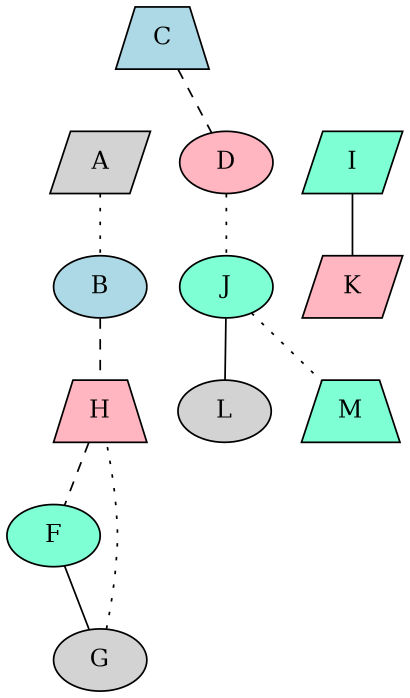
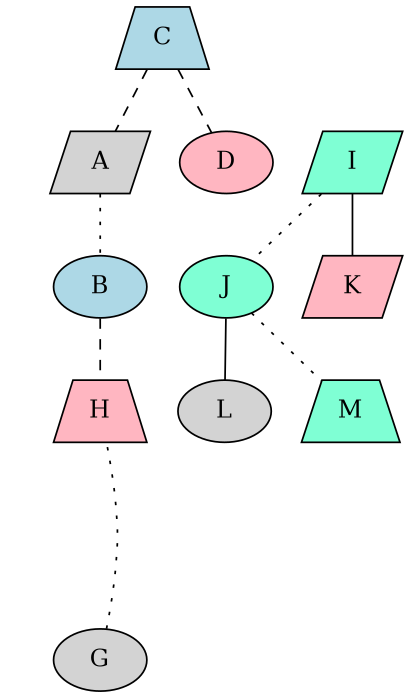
none -> (131, 100)
(226, 225) -> (287, 227)
(54, 536) -> none
